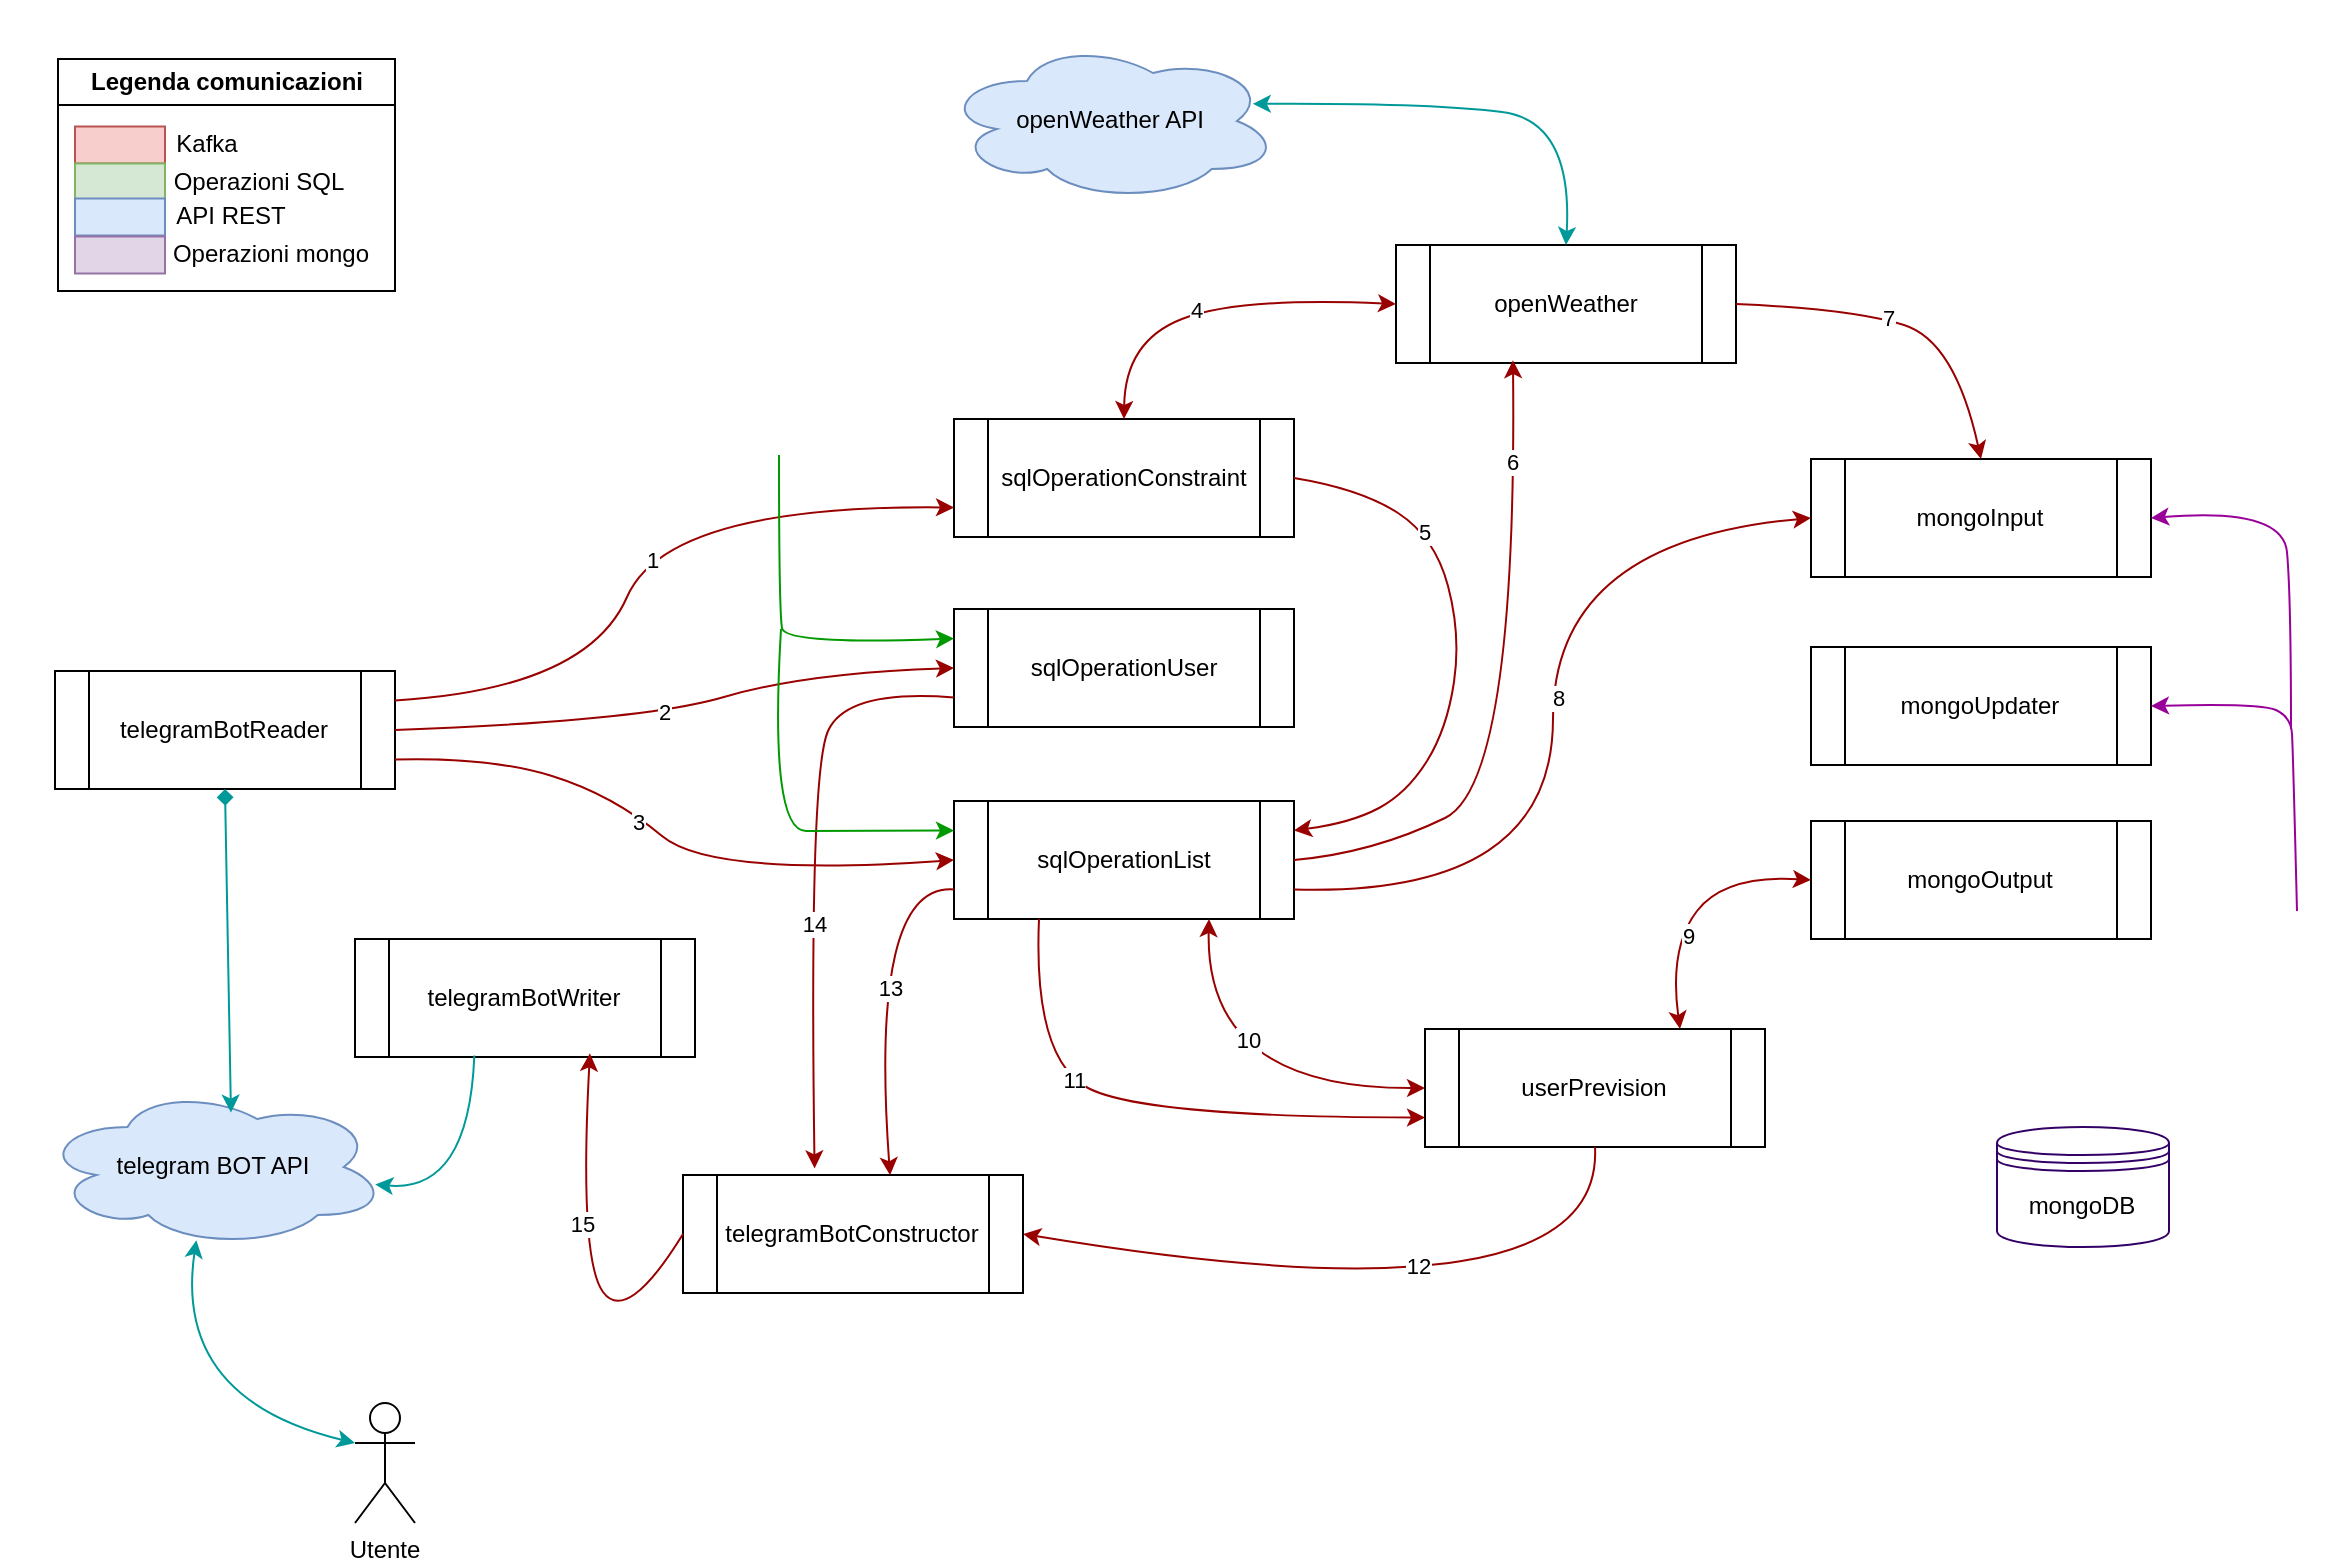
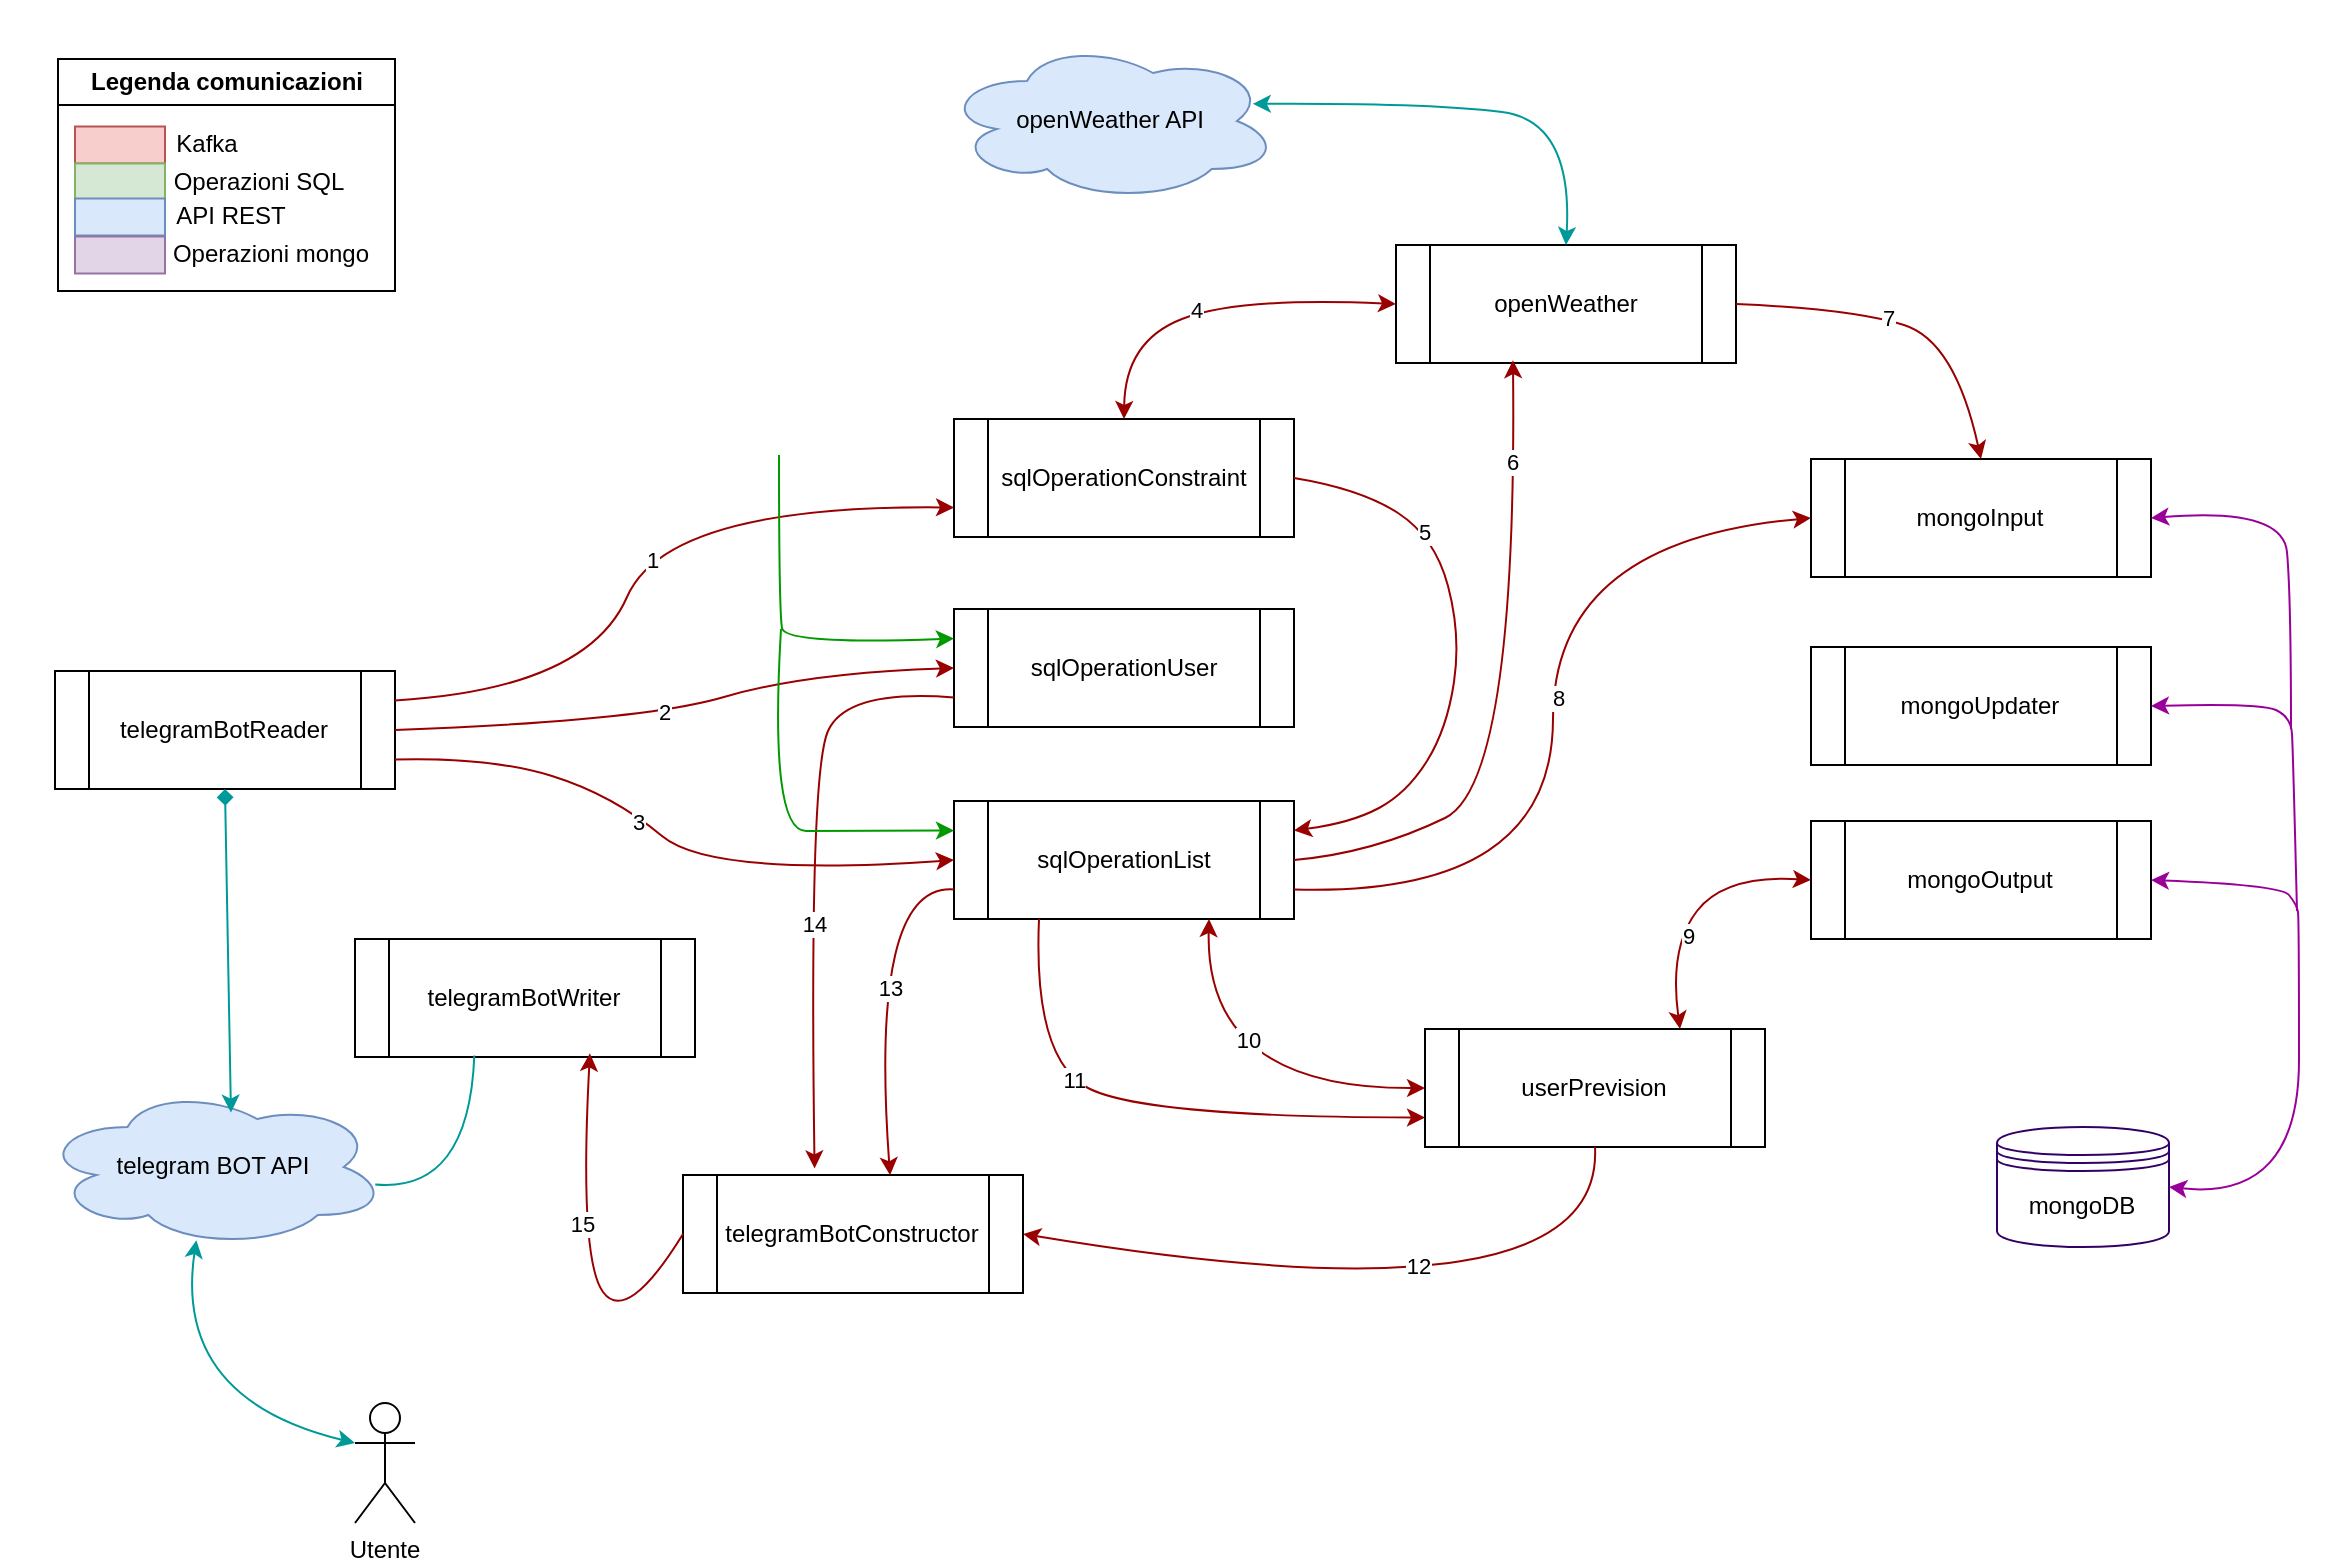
none -> (2298, 1089)
(446, 1162) -> (440, 1164)
